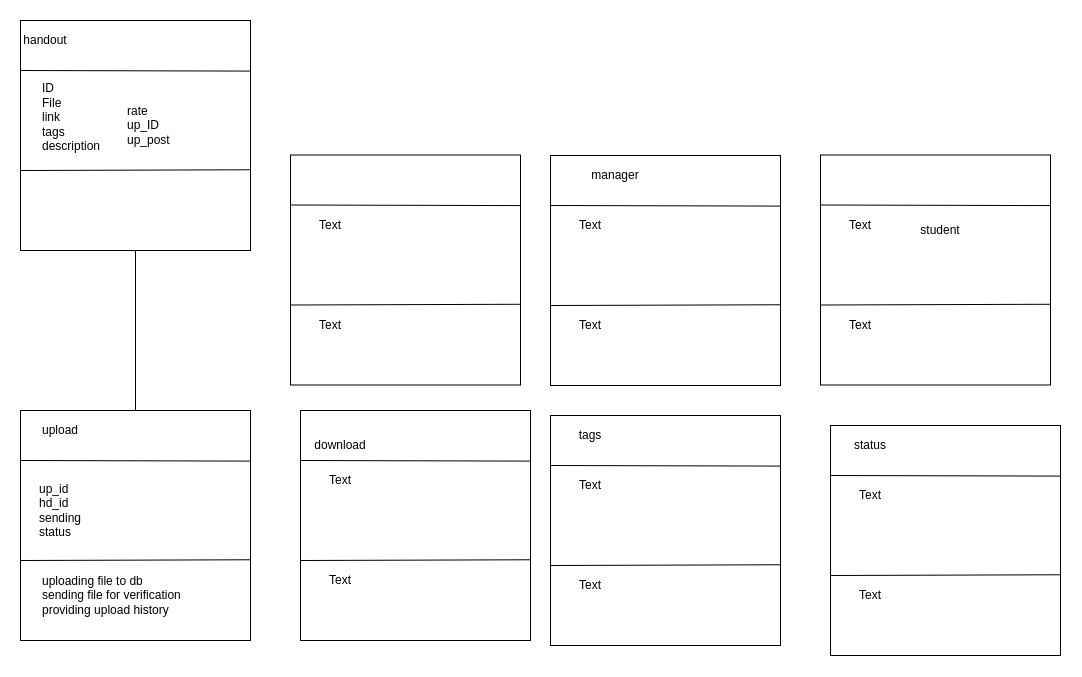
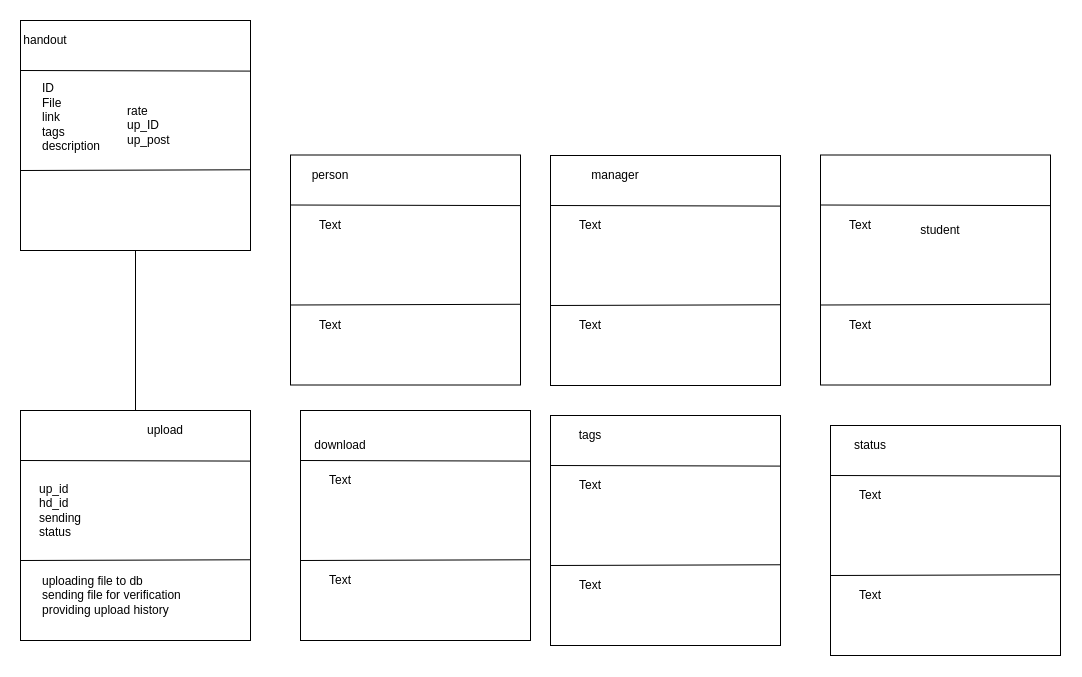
none -> (331, 175)
(61, 431) -> (166, 431)
